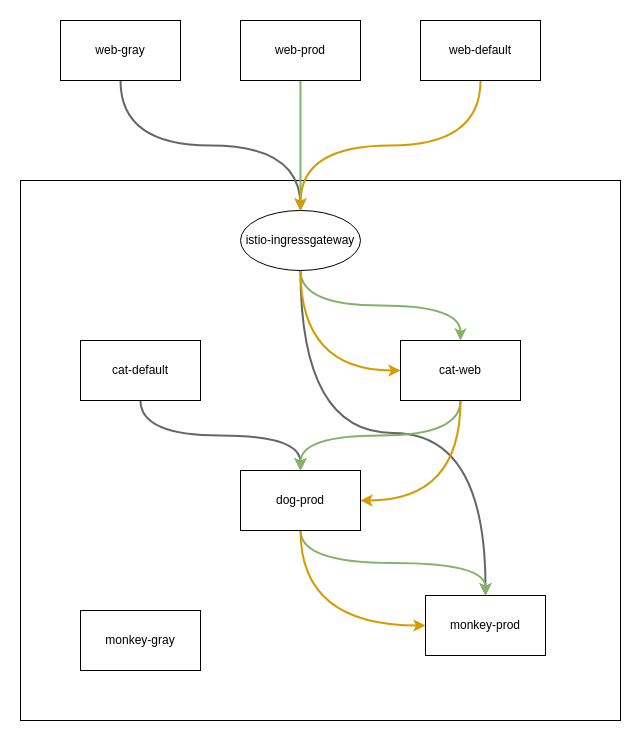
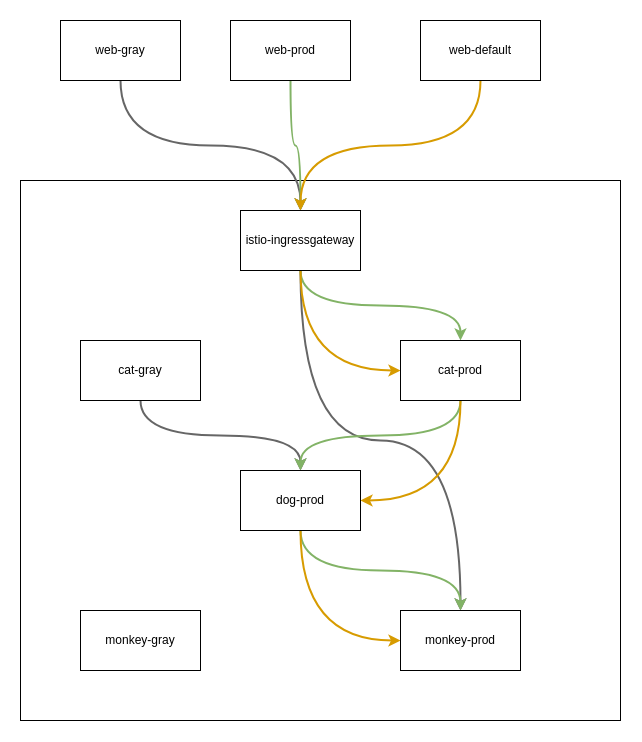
(301, 51) -> (291, 51)
(287, 169) -> (287, 167)
(301, 241) -> (301, 241)
(141, 371) -> (141, 371)
(461, 371) -> (461, 371)
(486, 626) -> (461, 641)
